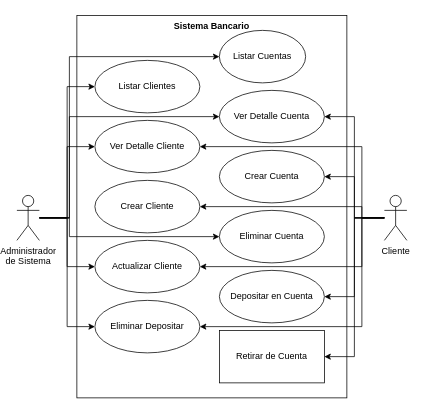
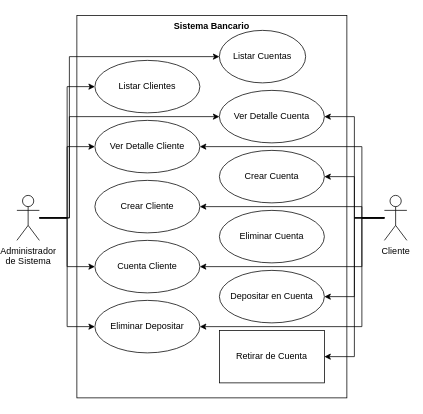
(133, 237) -> none
(147, 267) -> (147, 267)
